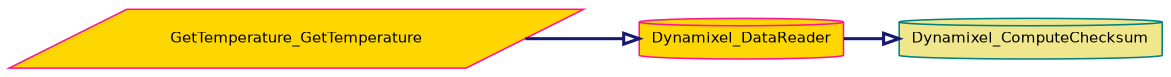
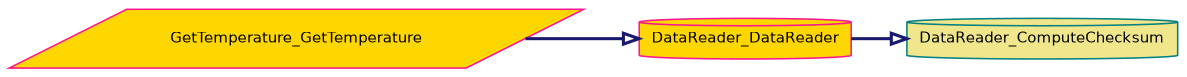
(741, 39) -> (745, 39)
(1031, 39) -> (1042, 39)
